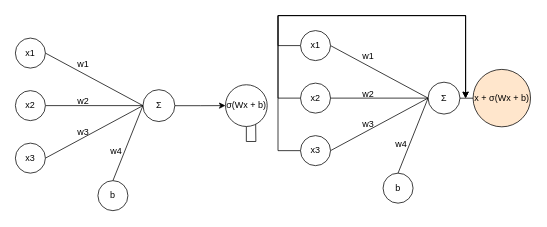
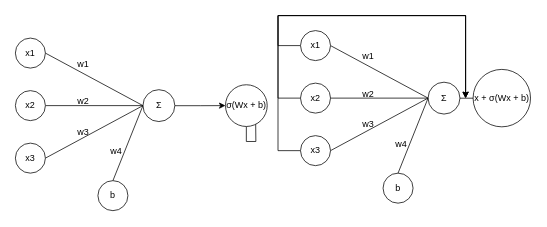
(502, 98) -> (502, 98)
